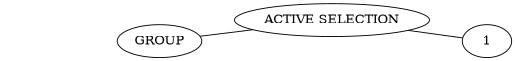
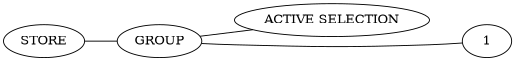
(435, 34) -> (332, 47)
none -> (44, 41)
